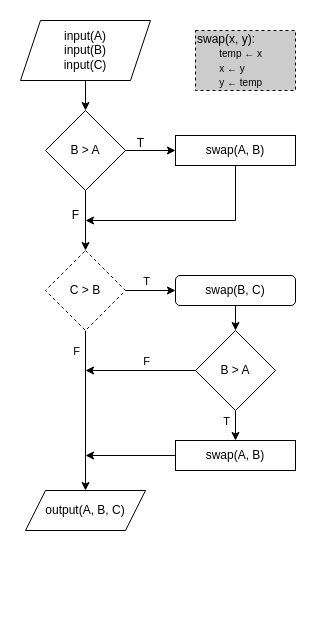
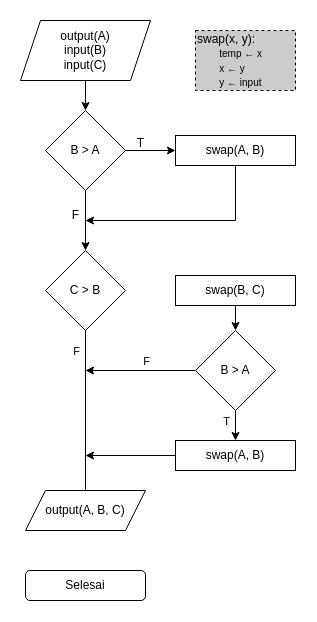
(86, 51) -> (86, 51)
(230, 61) -> (230, 61)
(86, 291) -> (86, 291)
(147, 291) -> none
(236, 291) -> (236, 291)
(86, 482) -> (86, 484)
none -> (86, 586)
